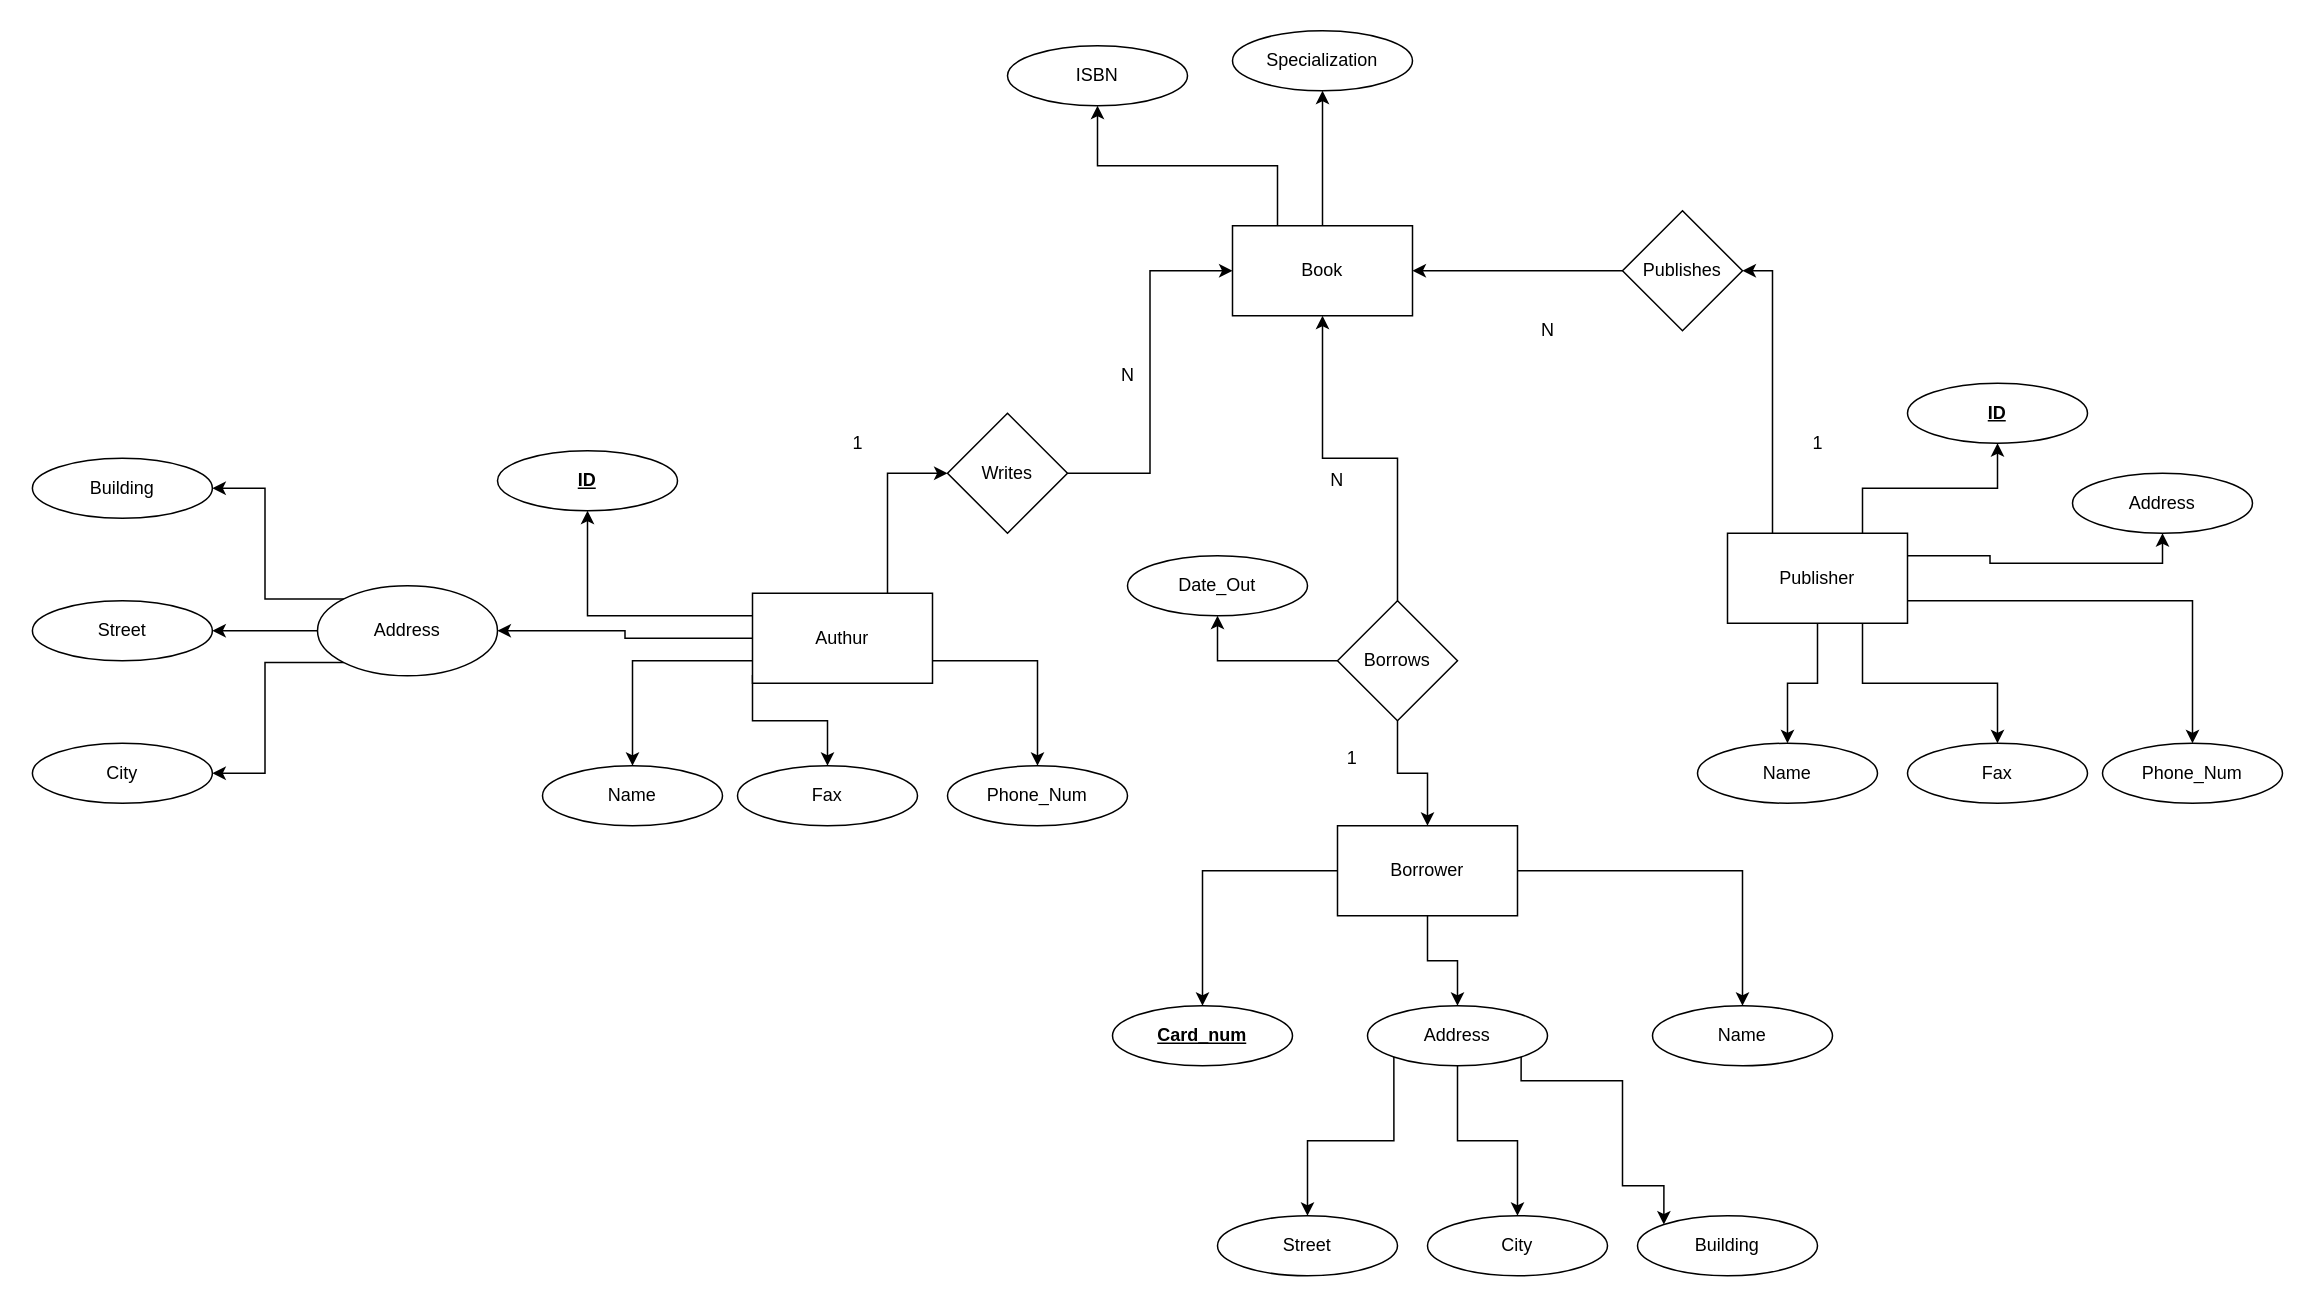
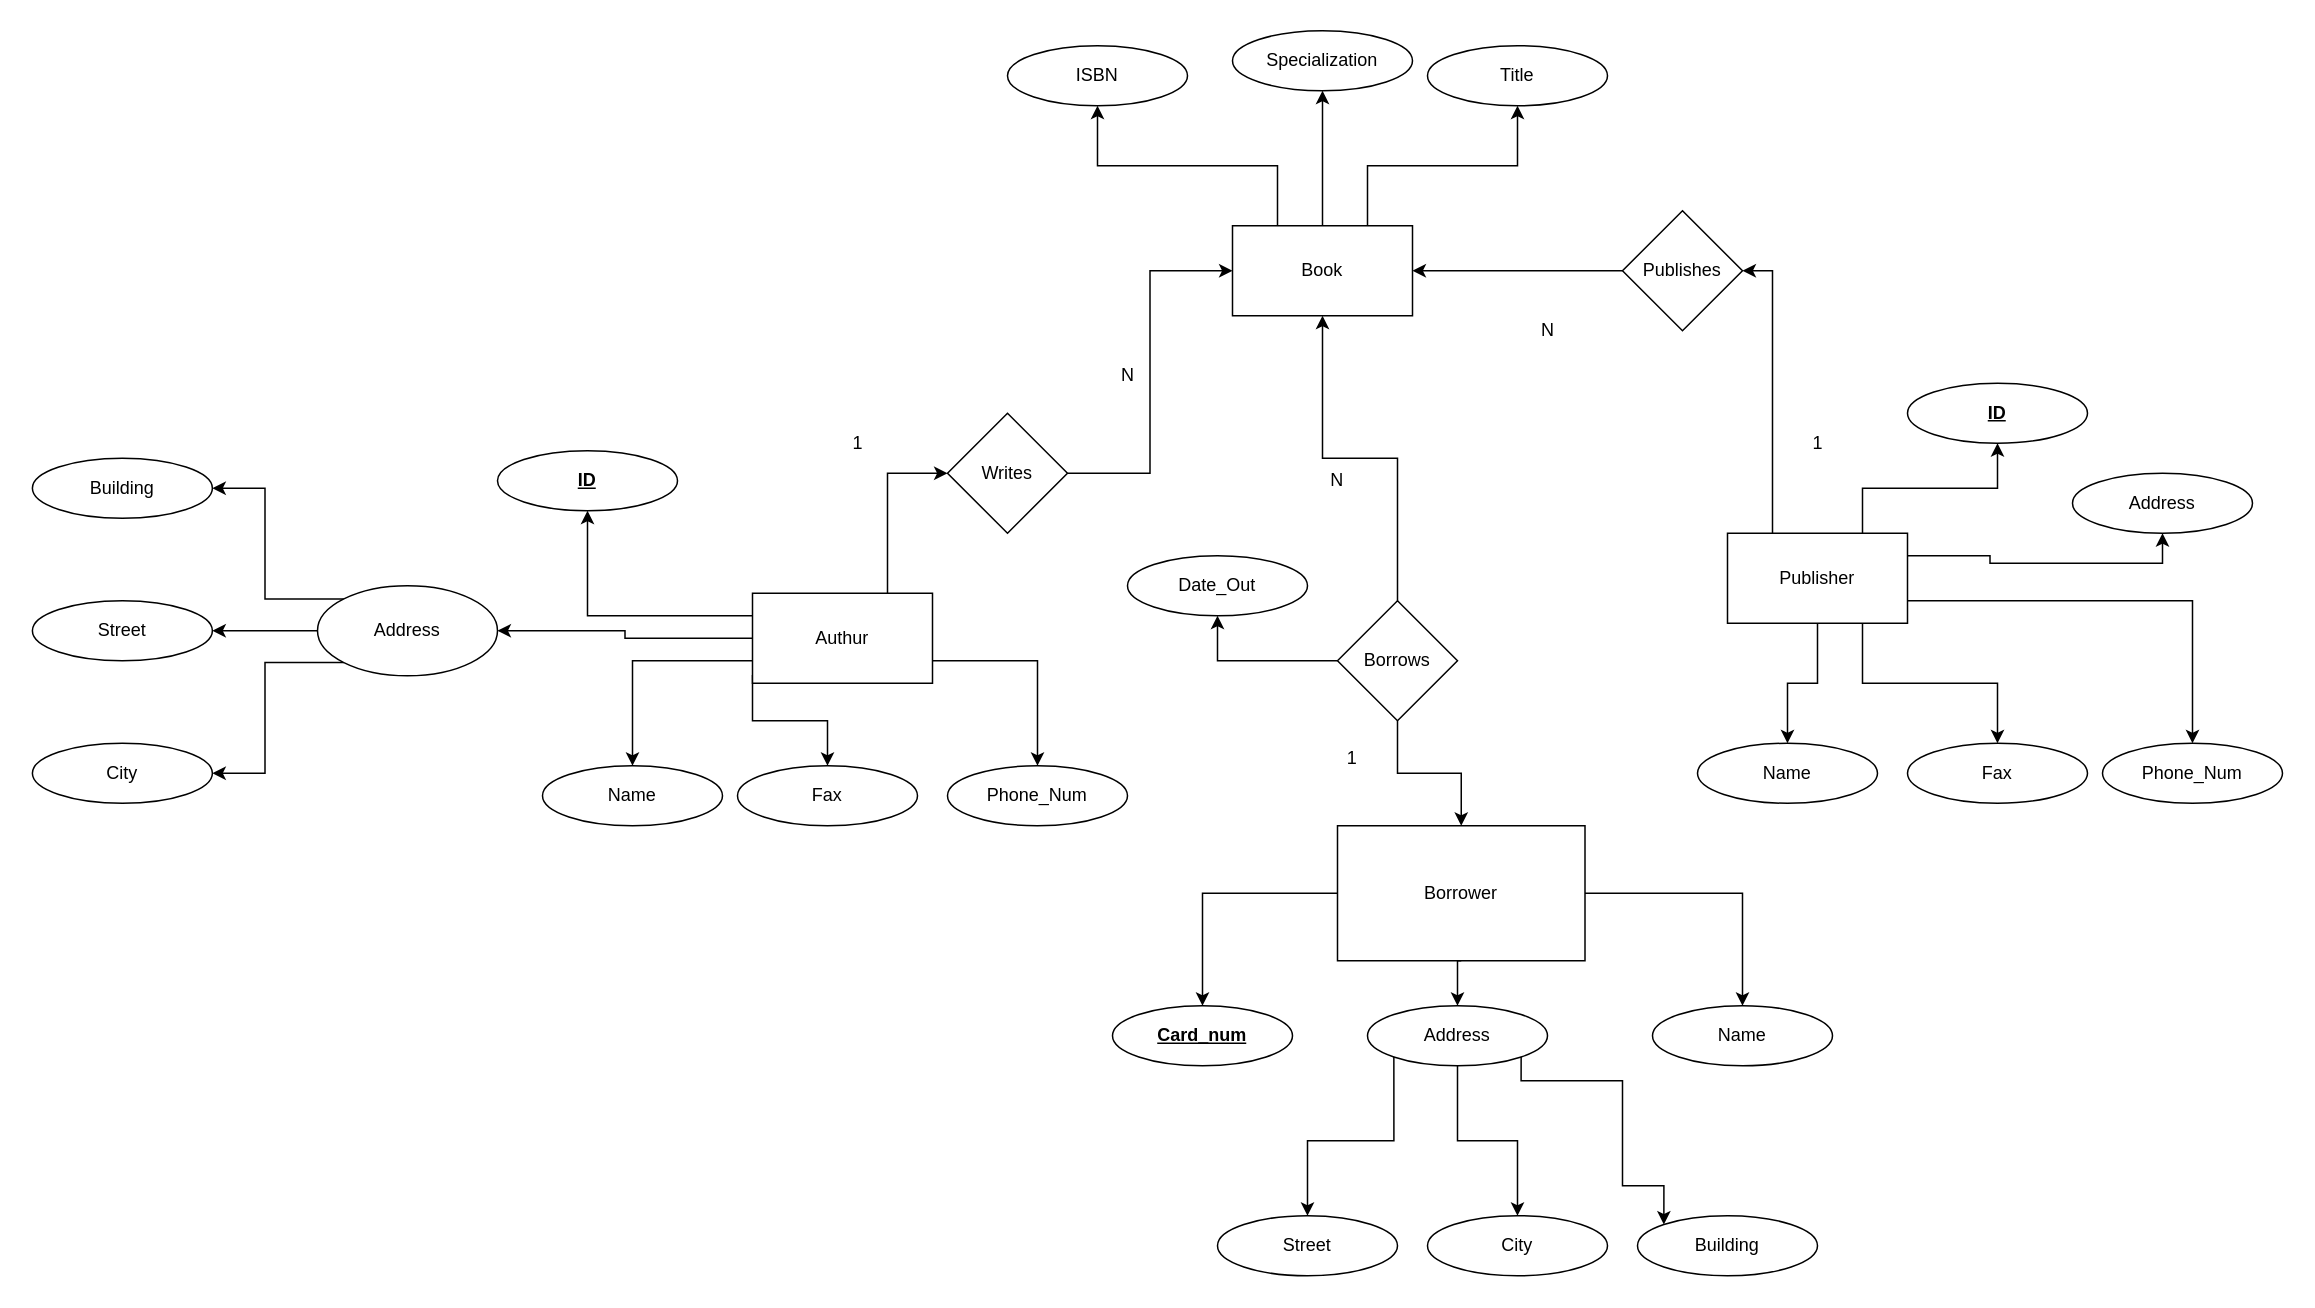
none -> (1517, 76)
none -> (1437, 166)
(1427, 871) -> (1461, 893)
